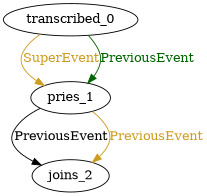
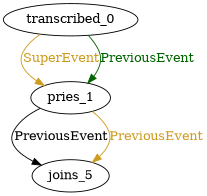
(71, 176) -> (71, 176)
